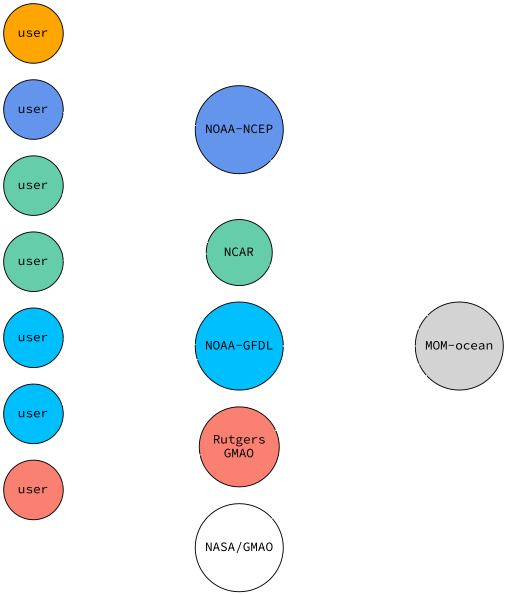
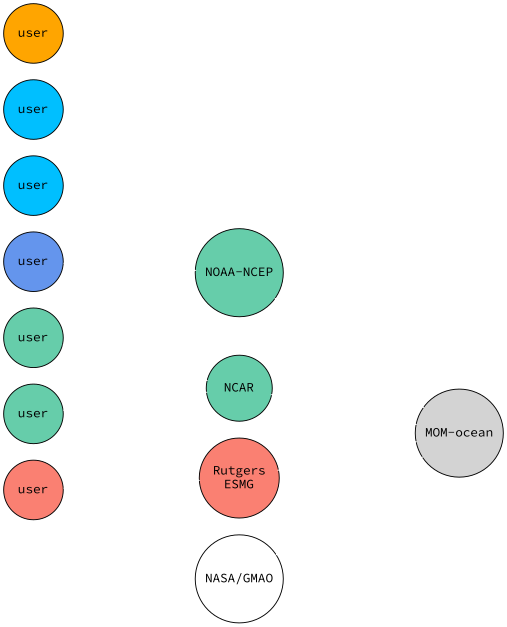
(239, 130) -> (239, 273)
(239, 346) -> none
(239, 447) -> (239, 478)
